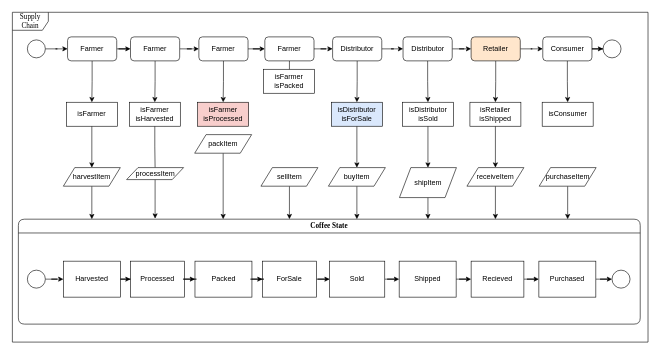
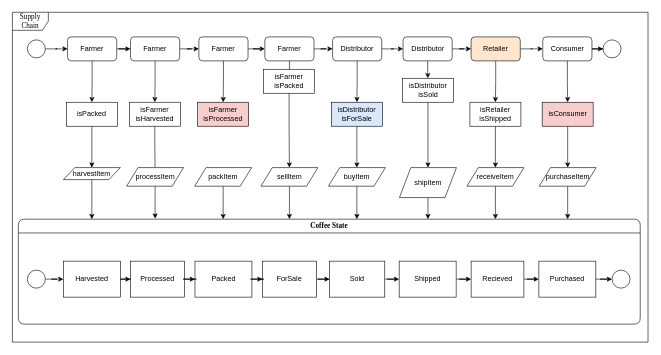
(92, 114) -> (92, 114)
(428, 114) -> (428, 90)
(568, 114) -> (568, 114)
(223, 144) -> (223, 177)
none -> (568, 145)
none -> (289, 159)
(155, 174) -> (155, 177)
(92, 177) -> (92, 174)
